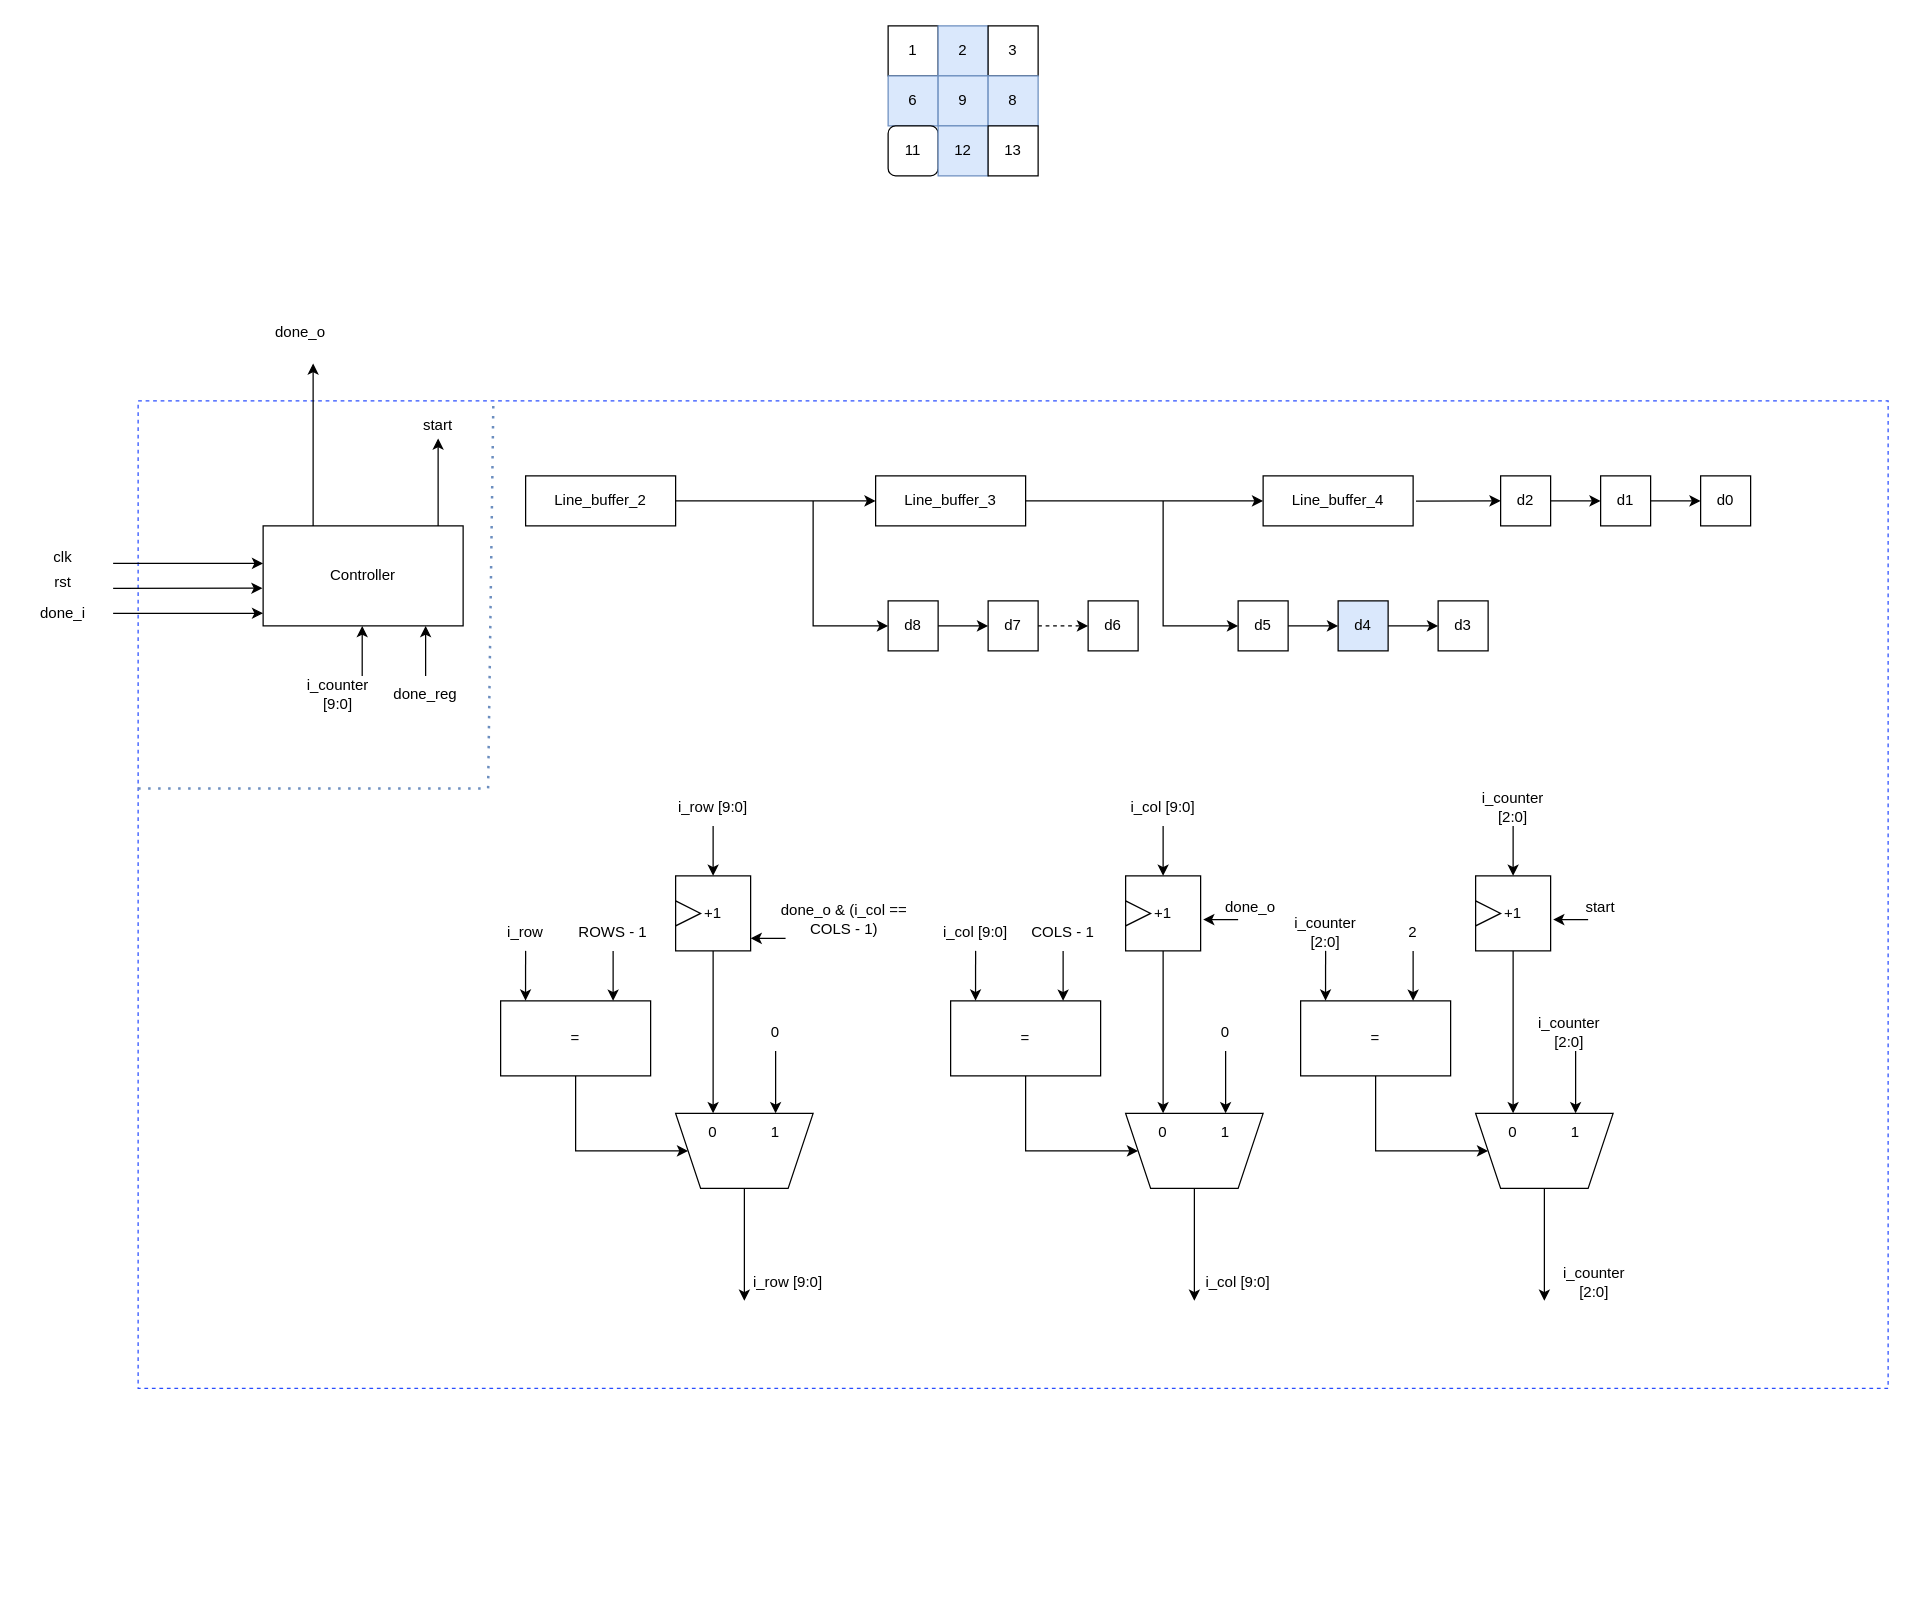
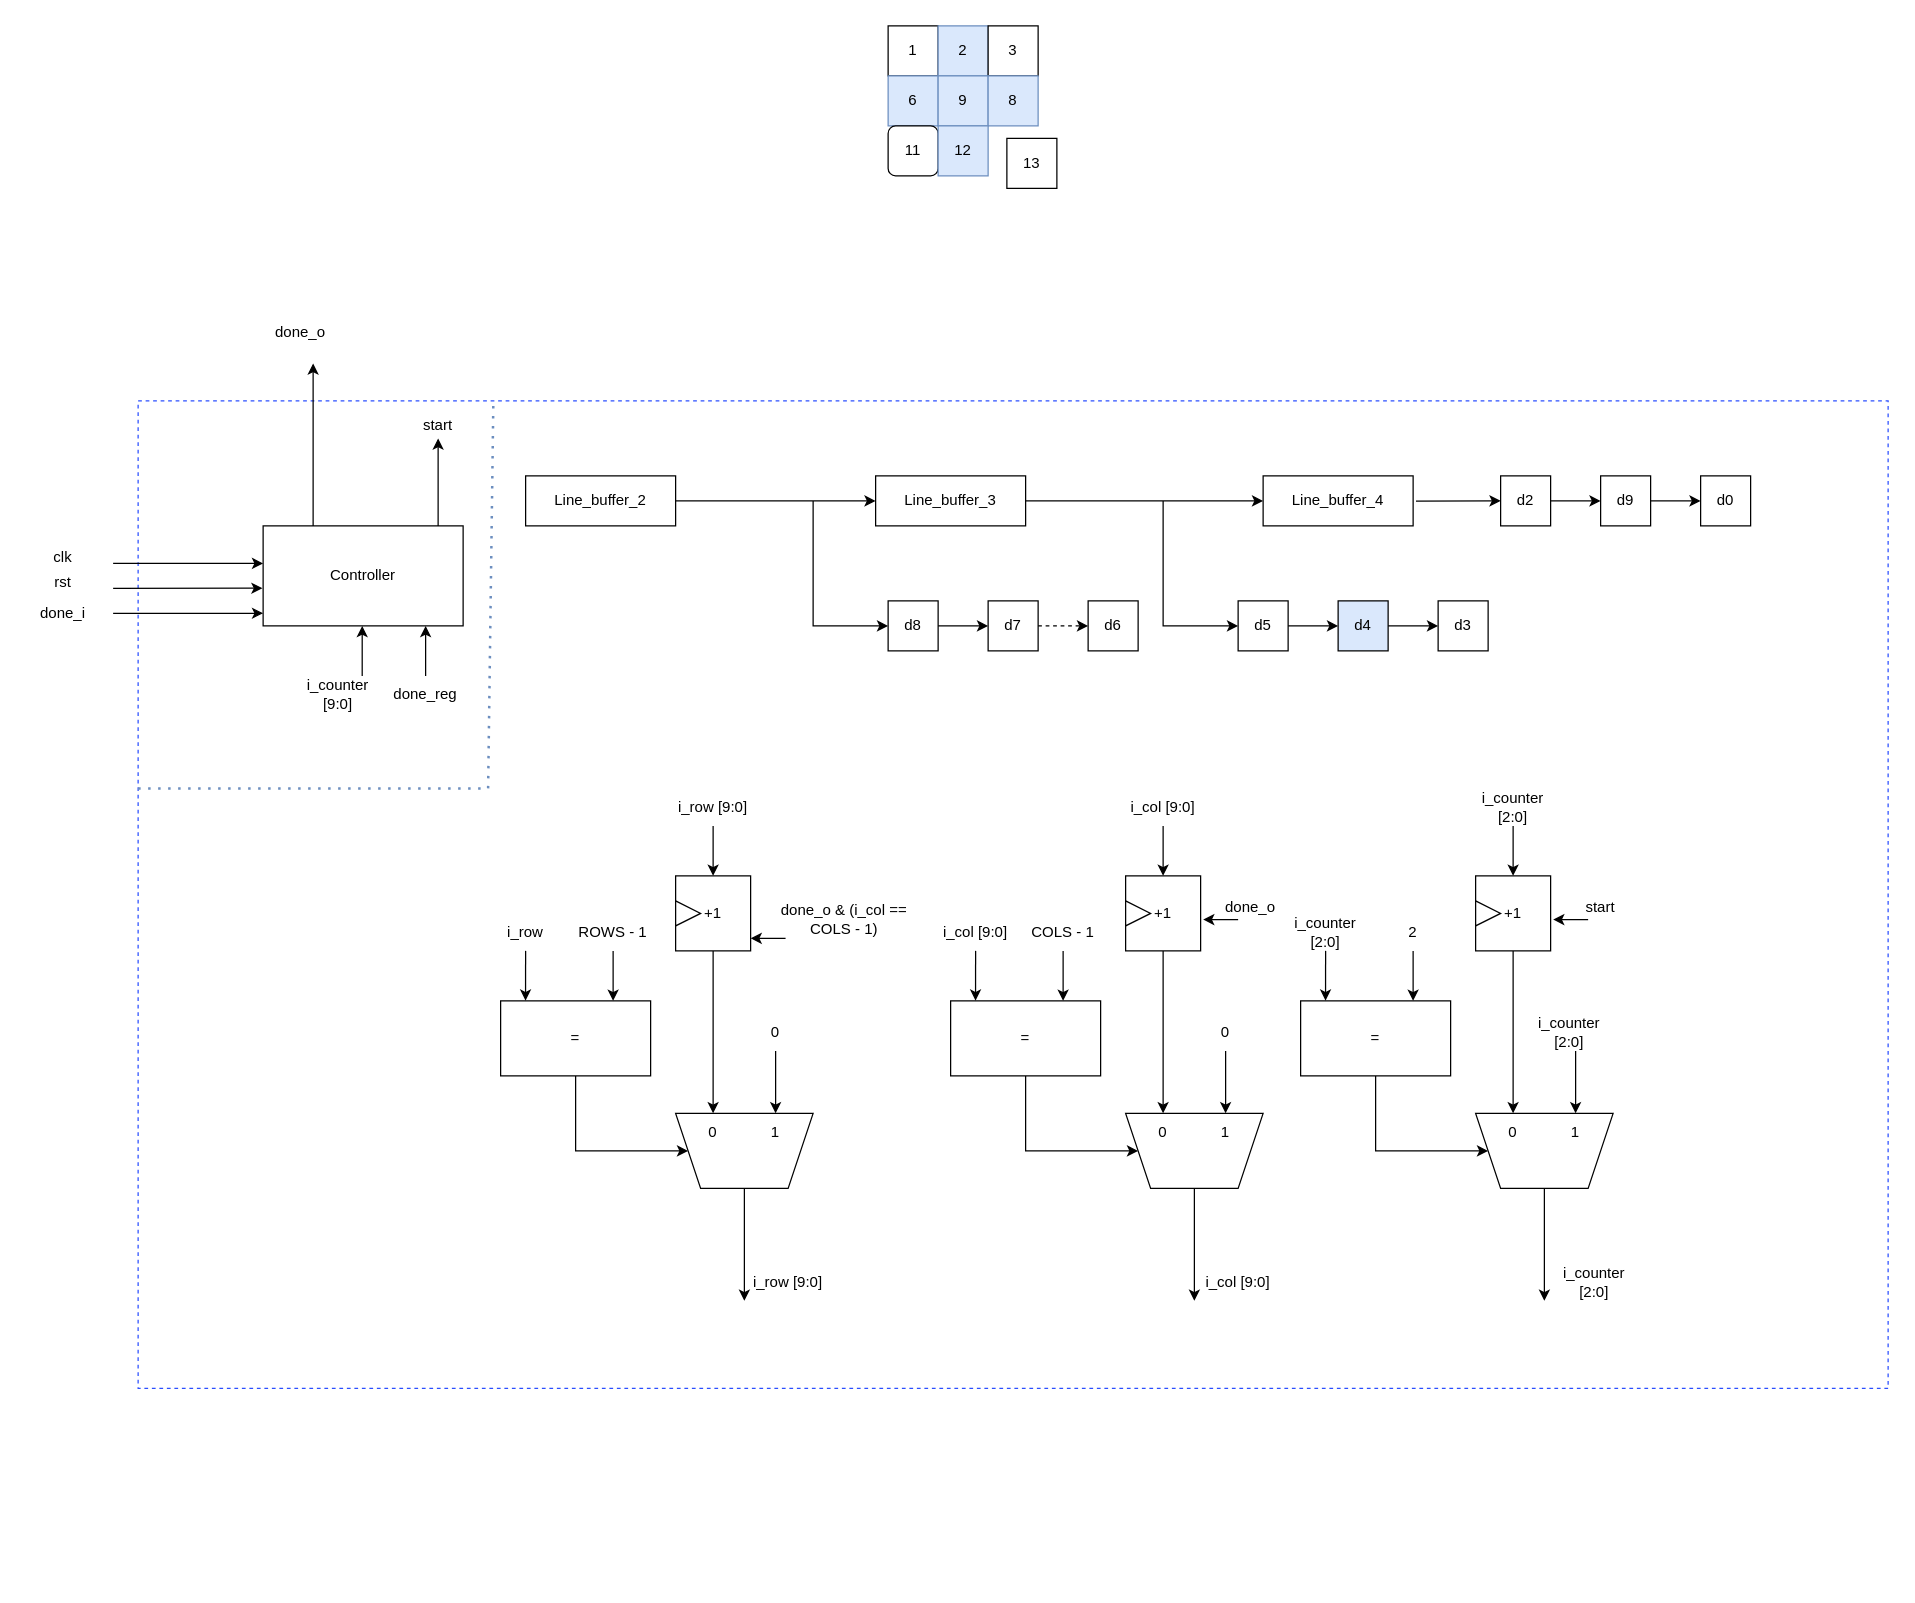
(1013, 151) -> (1032, 163)
(1626, 501) -> (1626, 501)
